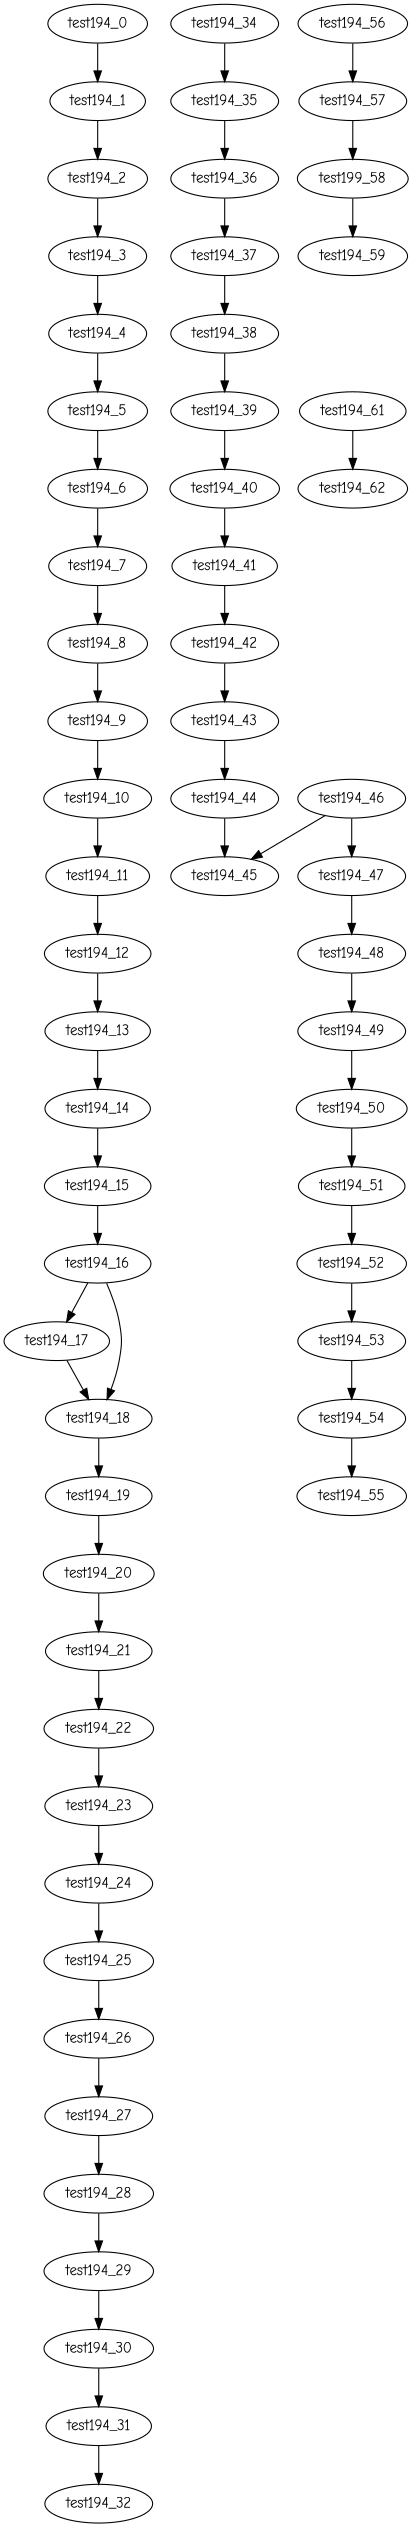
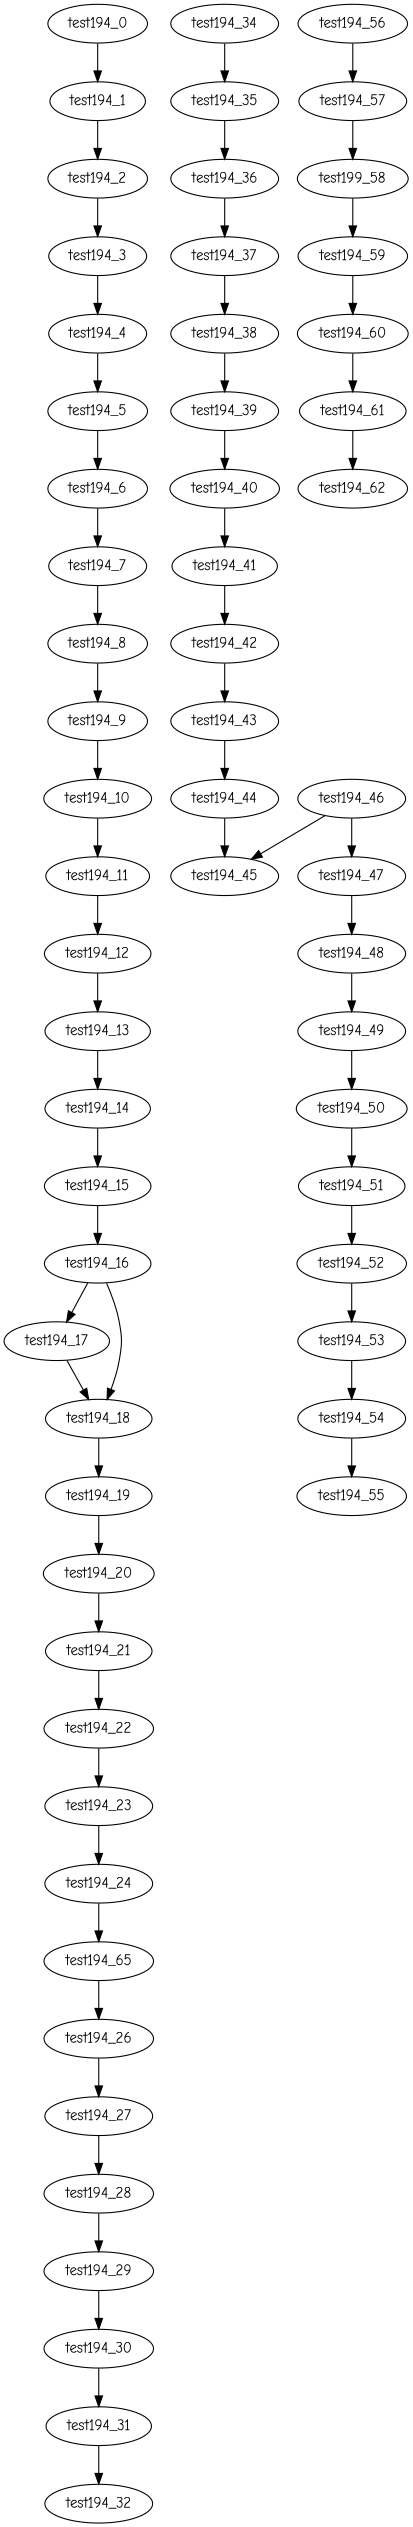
none -> (353, 334)
(99, 1961) -> (99, 1961)
